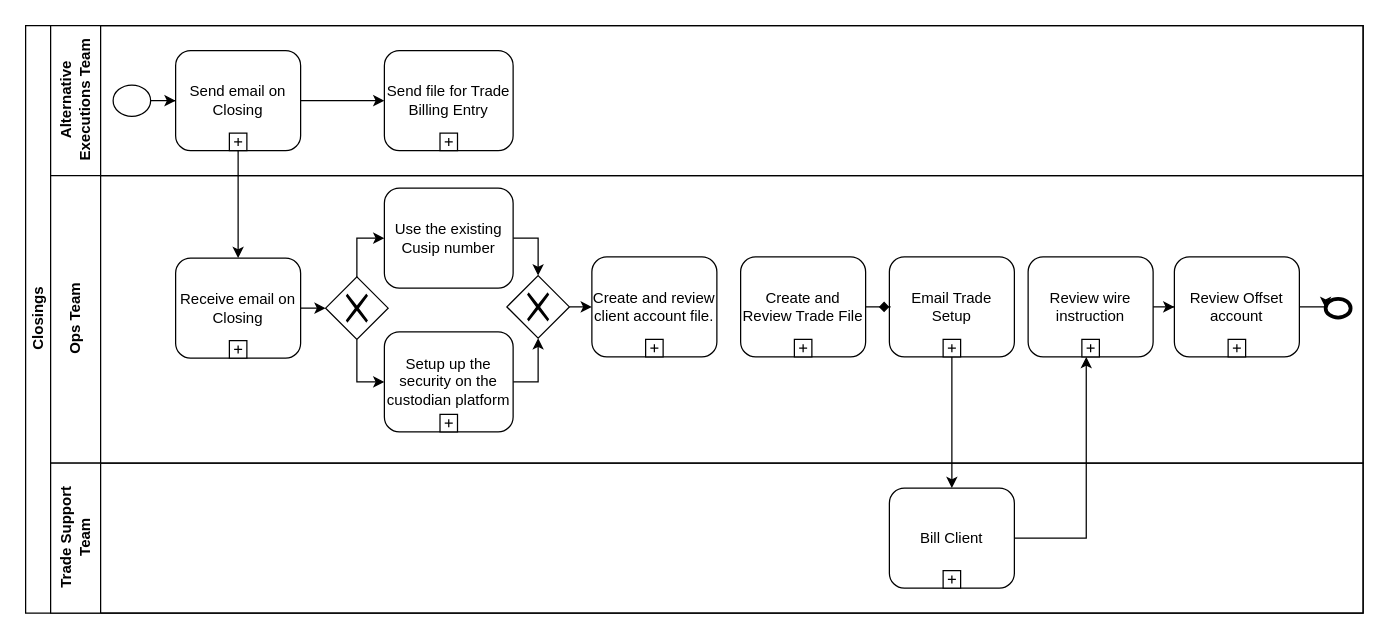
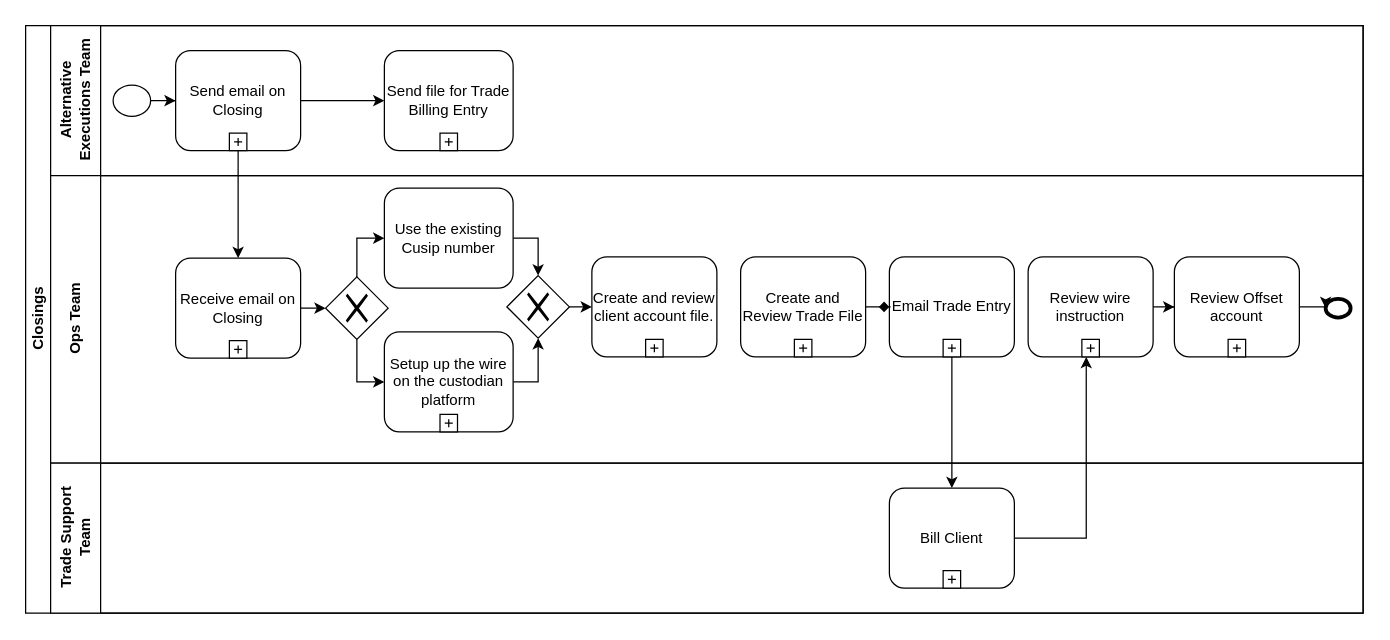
(952, 307) -> (952, 307)
(449, 382) -> (449, 382)
